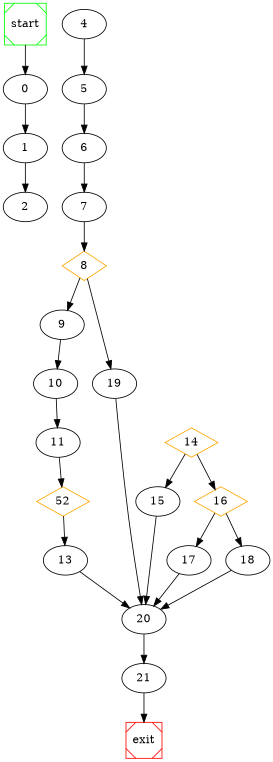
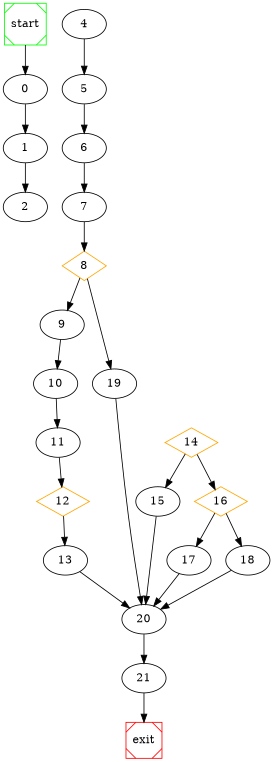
(63, 501) -> (63, 501)
